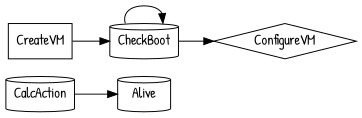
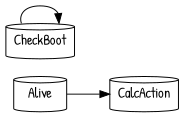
(40, 41) -> none
(285, 41) -> none
(91, 94) -> (83, 94)
